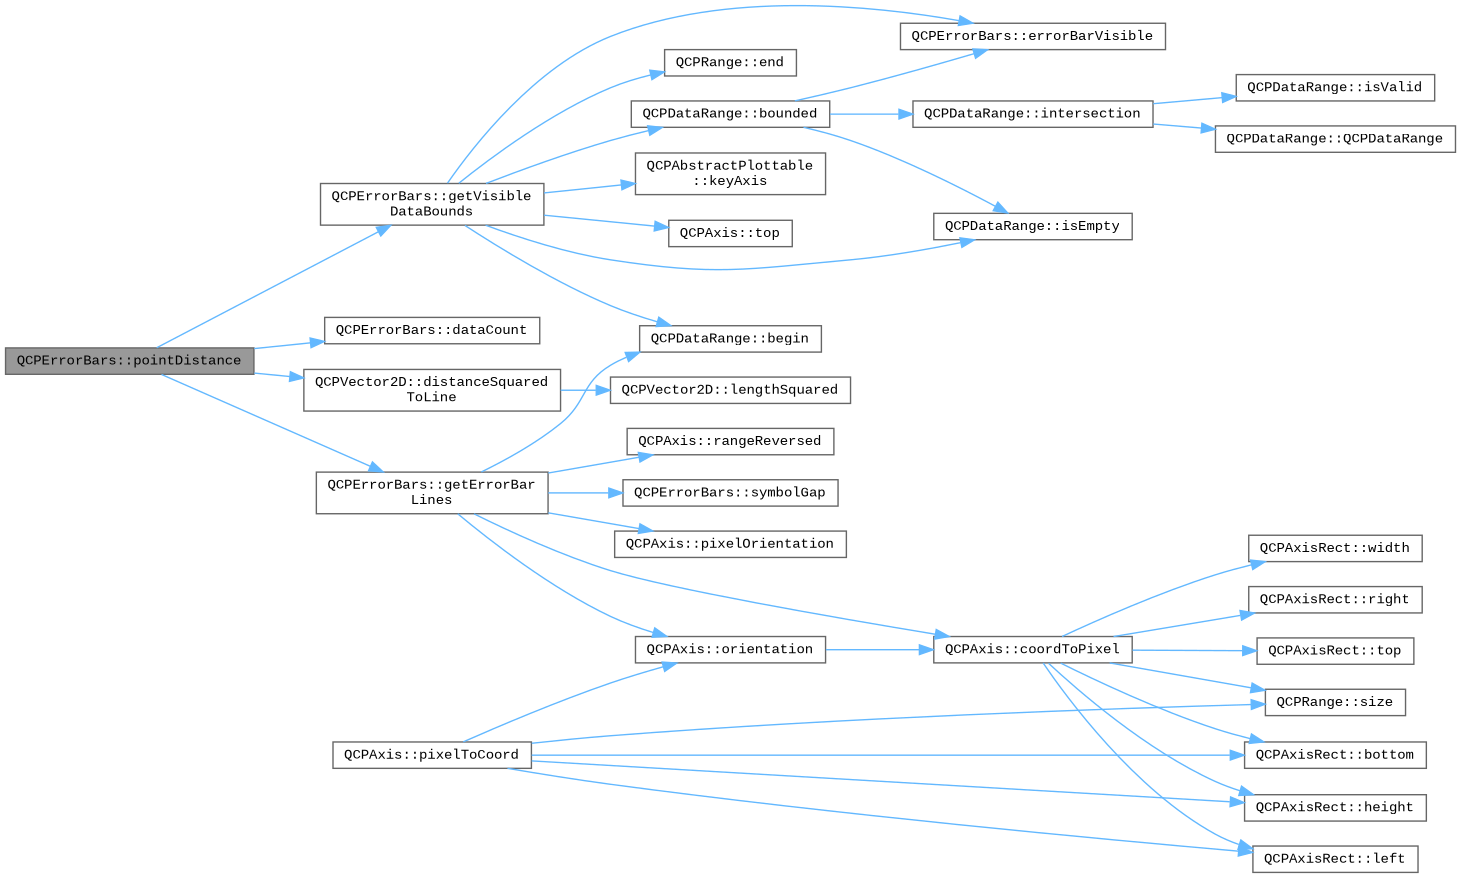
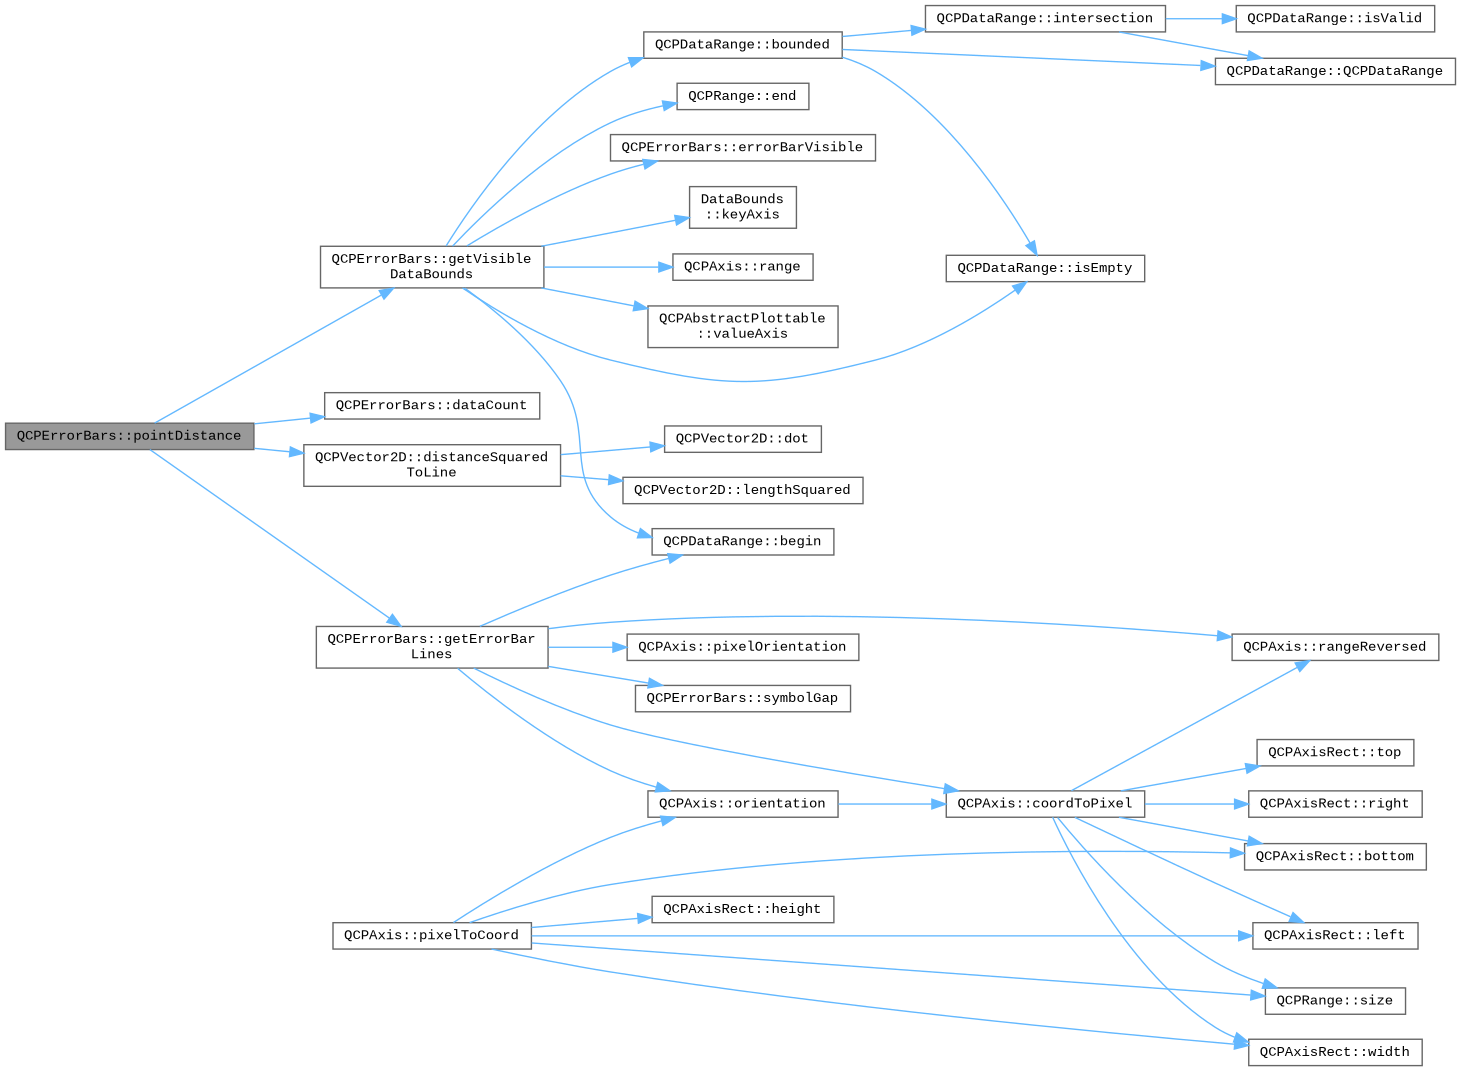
(885, 79) -> (1021, 57)
(731, 174) -> (743, 207)
(731, 233) -> (743, 267)
none -> (743, 327)
none -> (743, 439)
(1138, 736) -> (1184, 729)
none -> (862, 1006)
